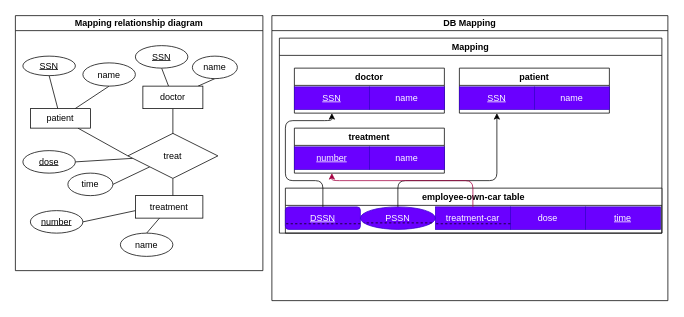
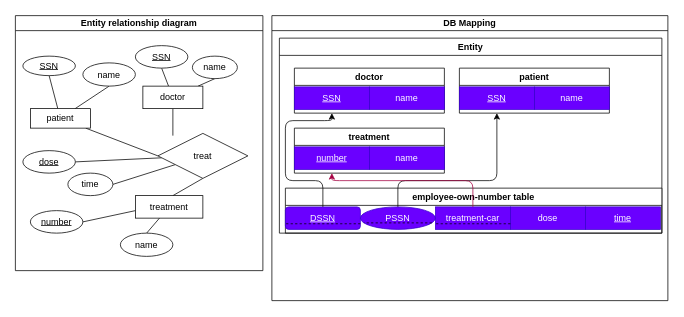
(139, 23) -> (139, 23)
(471, 47) -> (471, 47)
(173, 156) -> (203, 156)
(474, 197) -> (474, 197)
